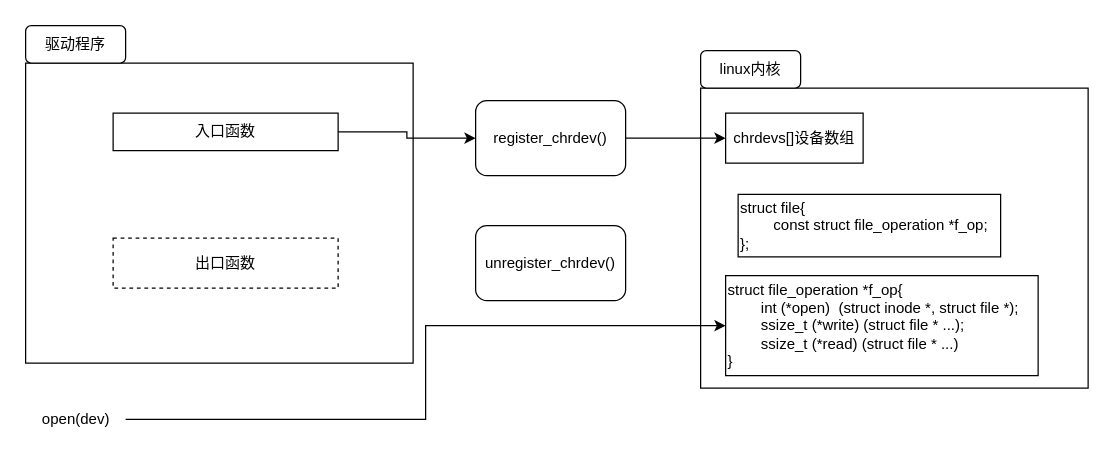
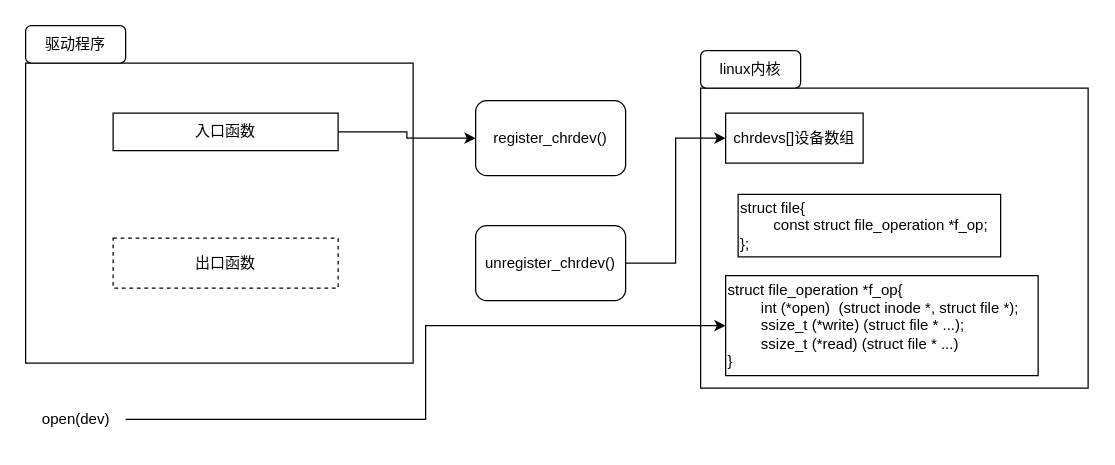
(649, 138) -> none
none -> (676, 227)
